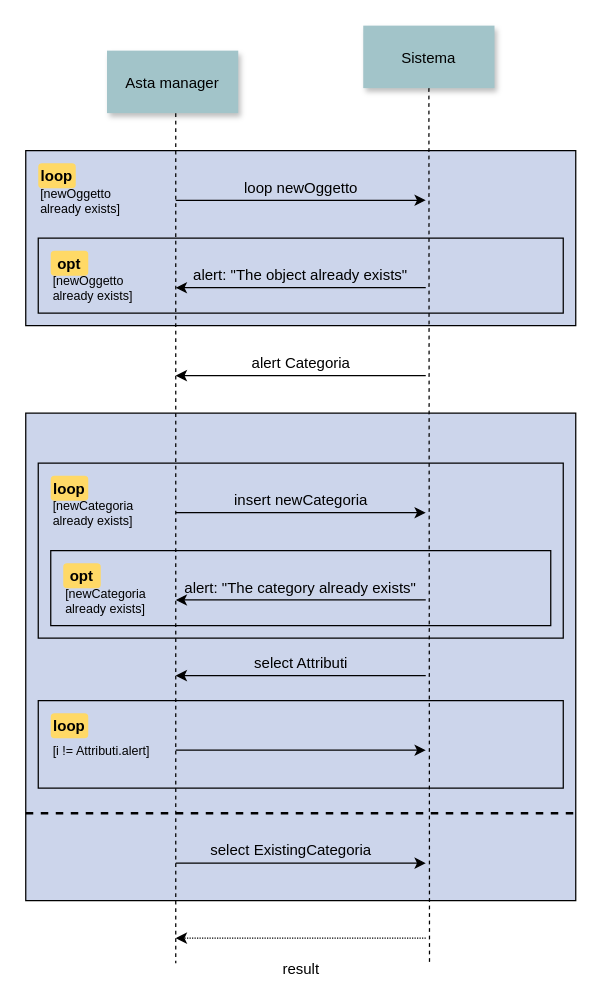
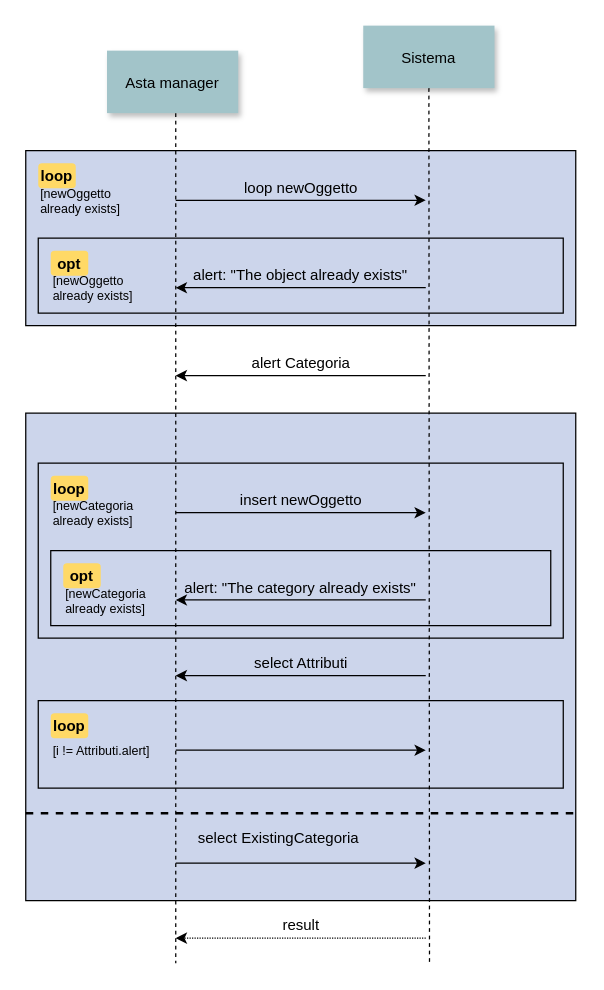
(301, 501) -> (301, 501)
(291, 851) -> (279, 838)
(301, 969) -> (301, 926)
